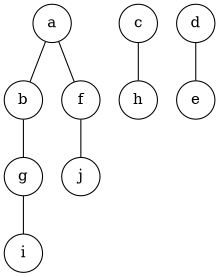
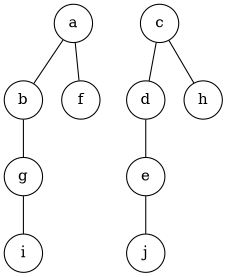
none -> (153, 62)
(81, 138) -> (146, 215)
